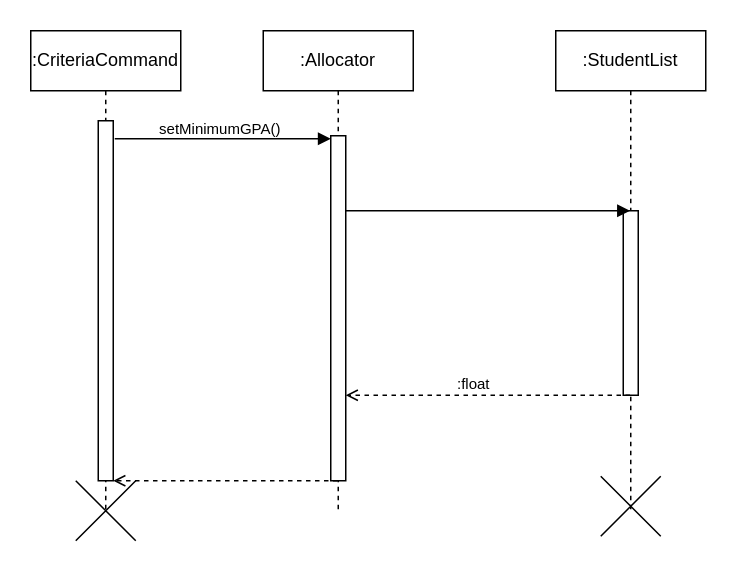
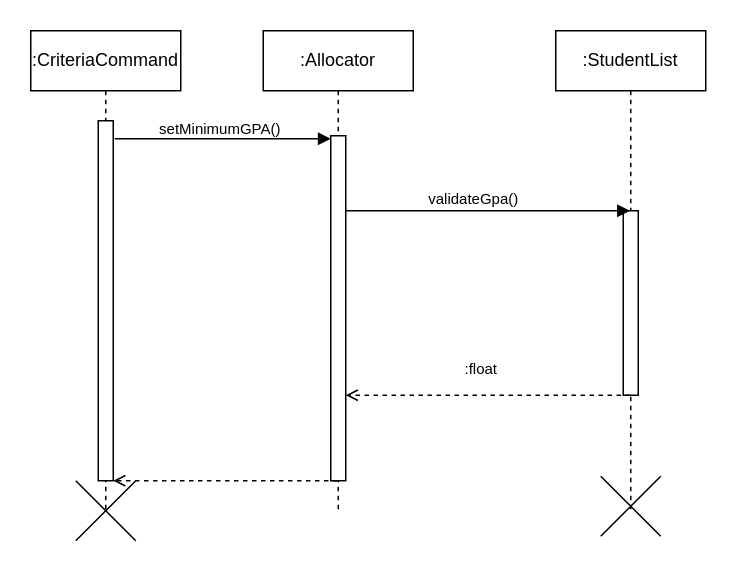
none -> (473, 199)
(473, 383) -> (481, 368)
